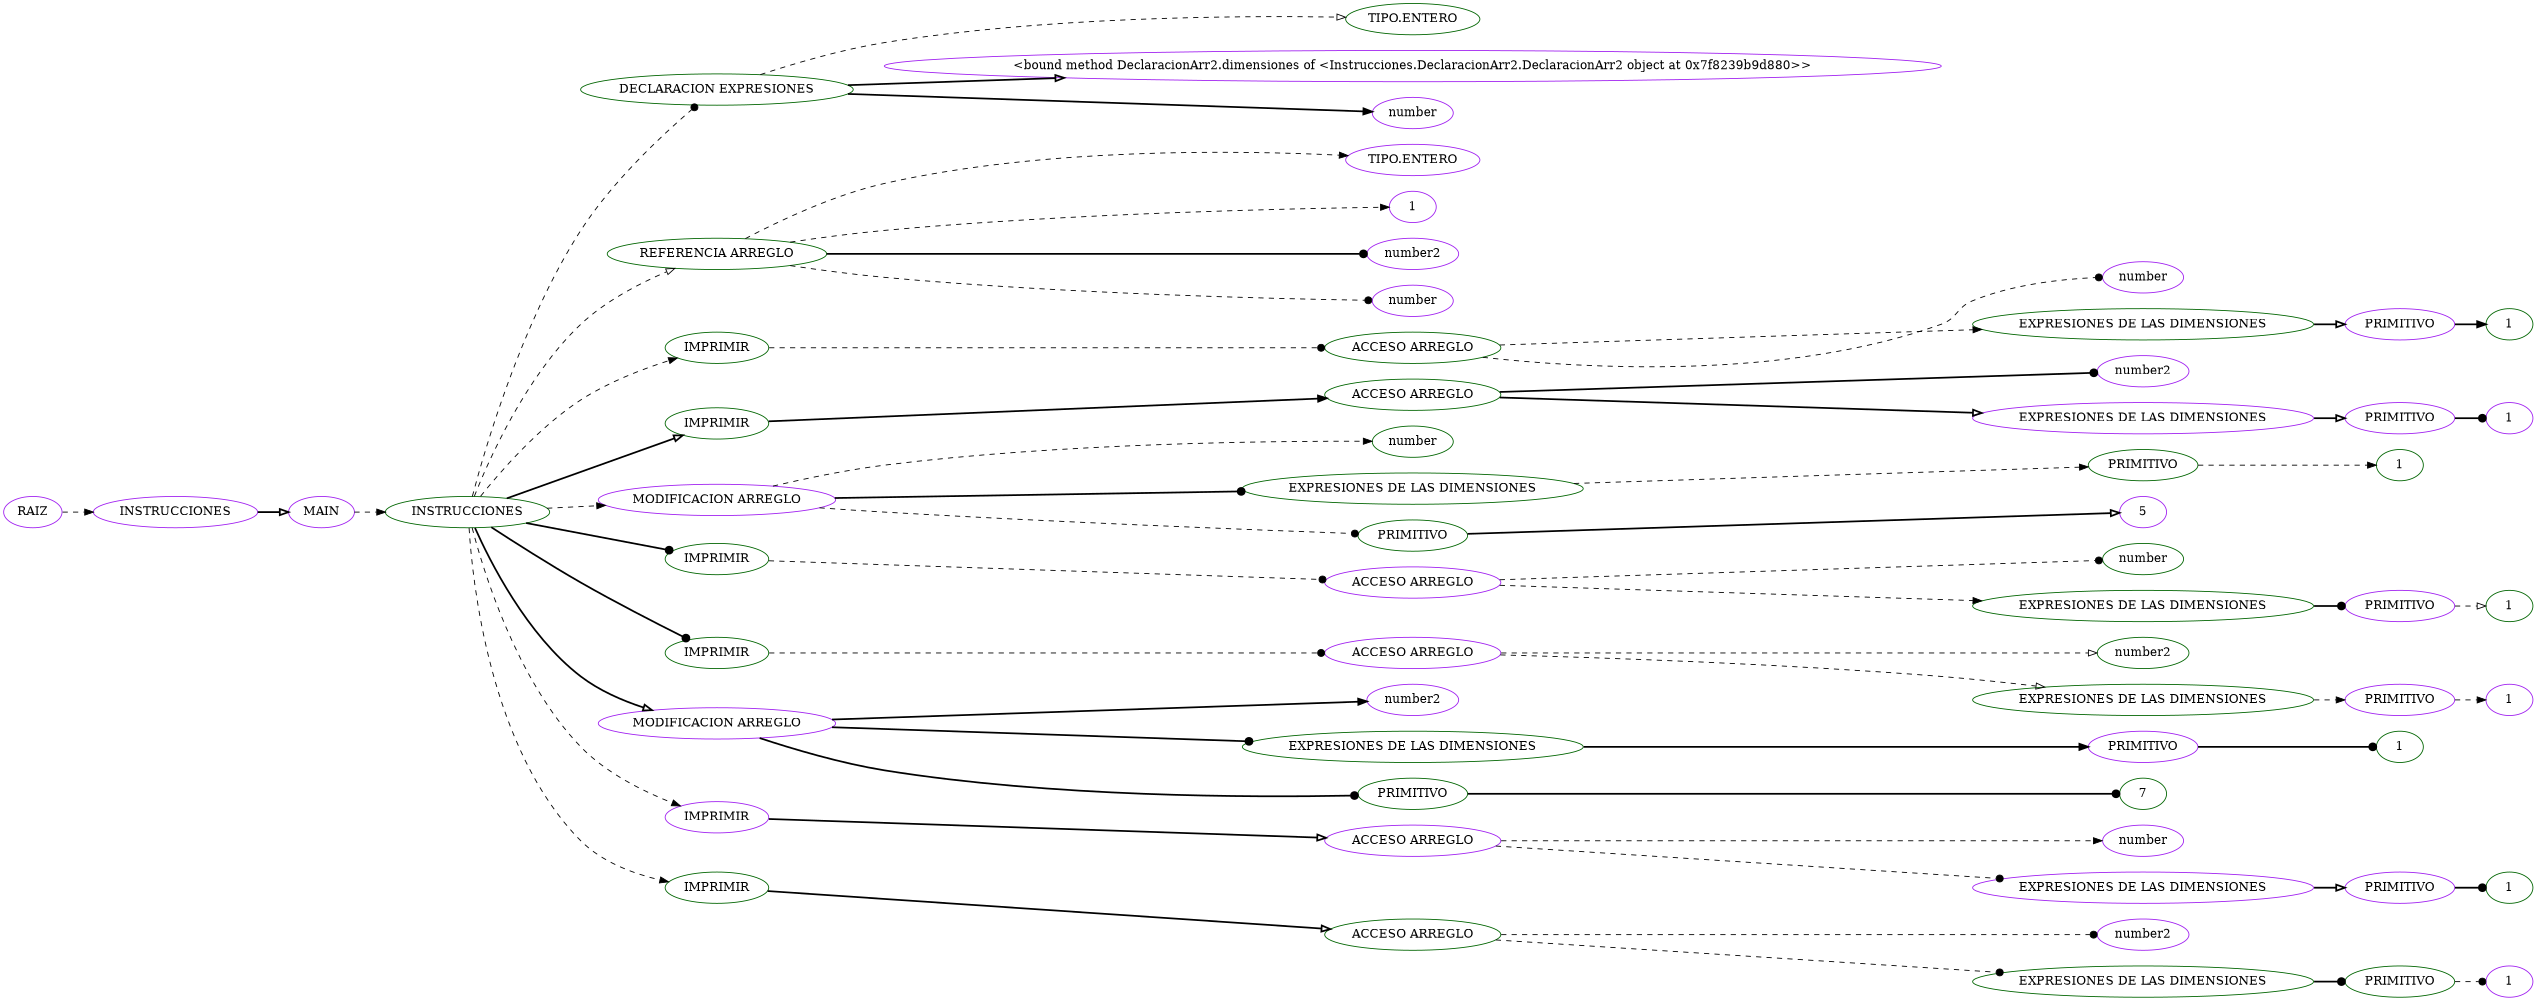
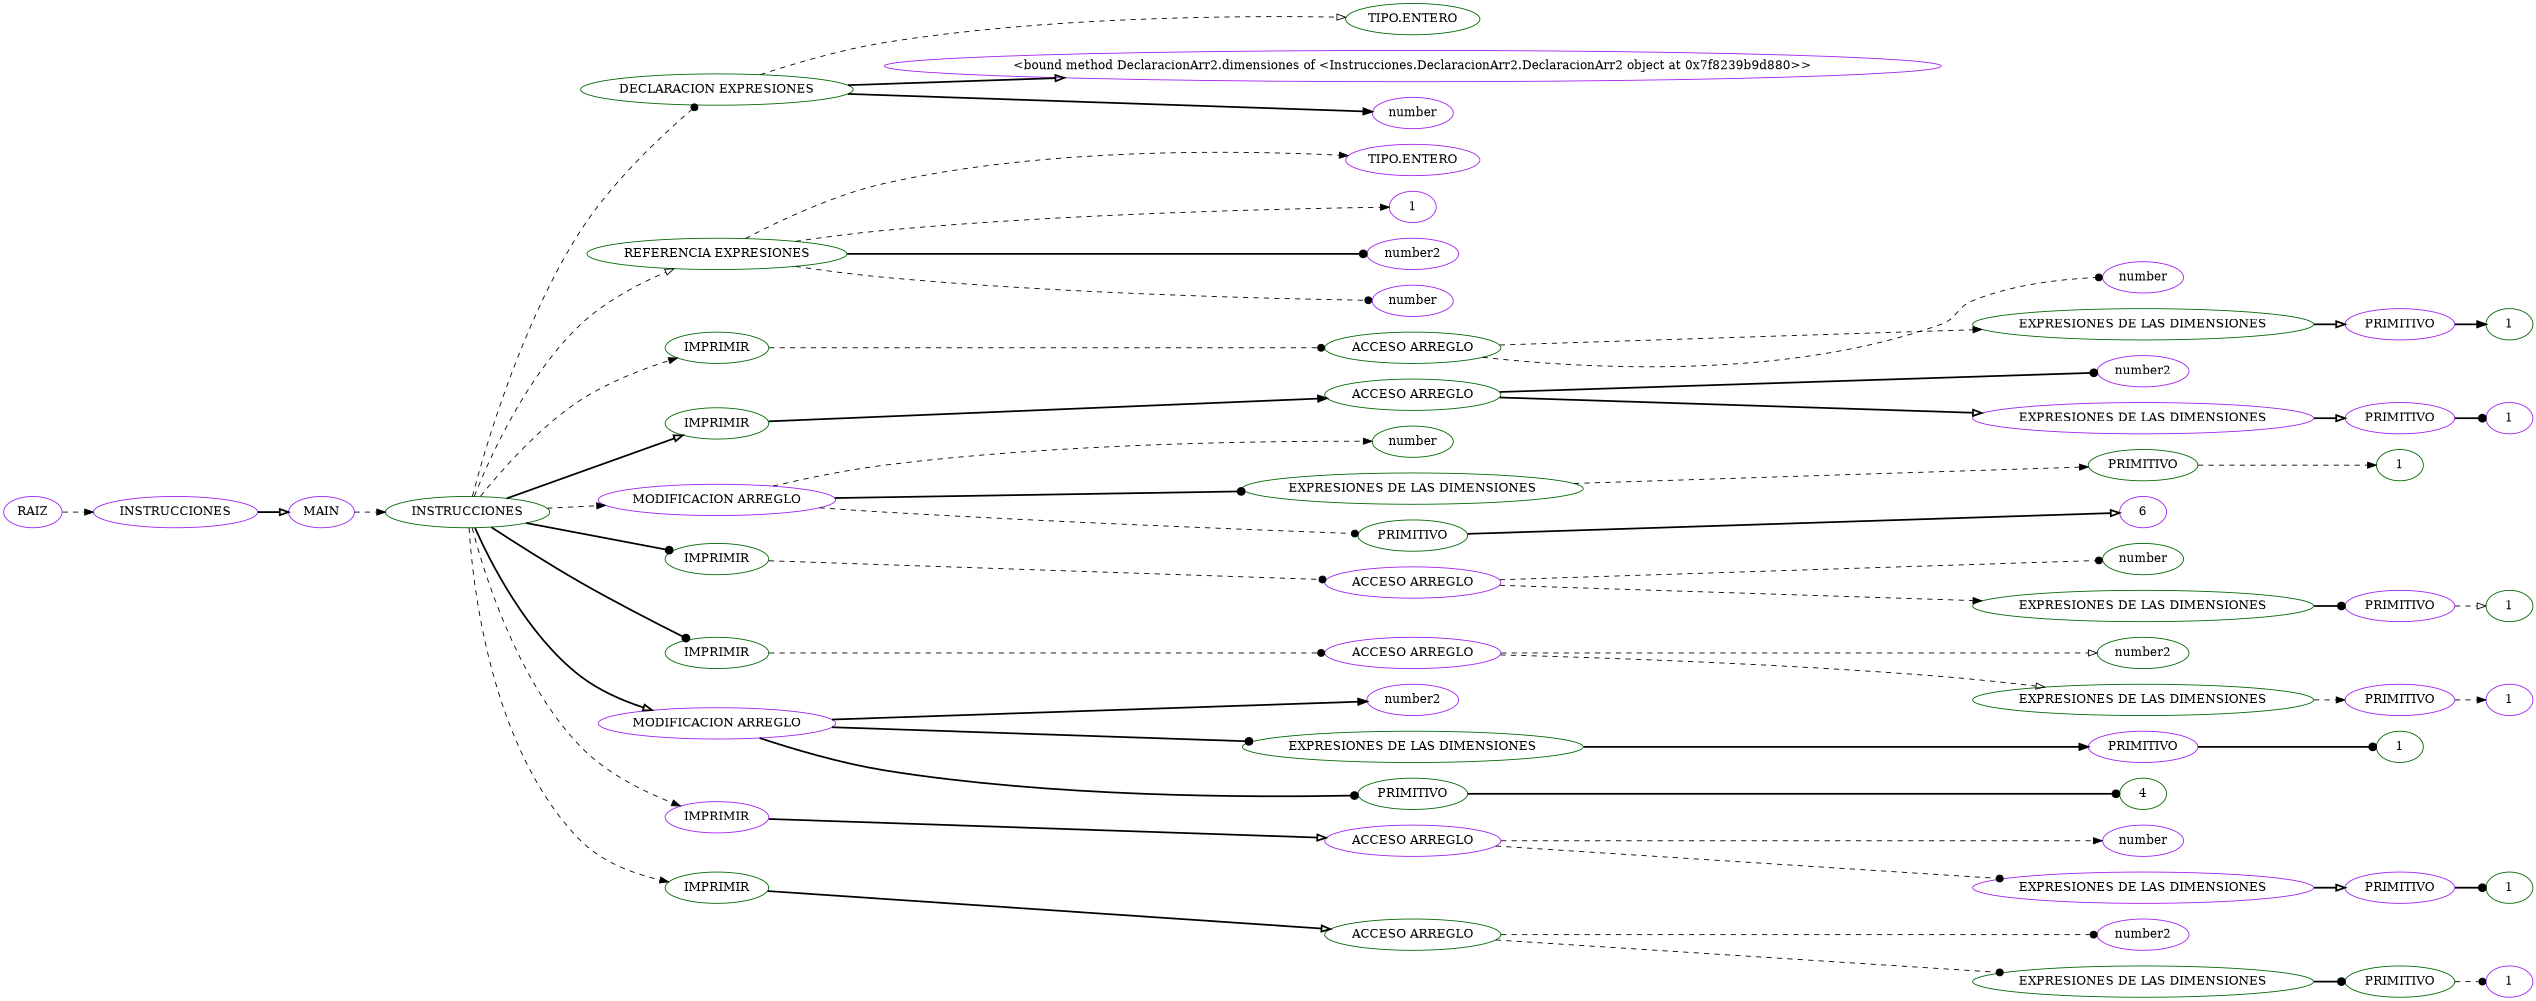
(717, 254) -> (717, 254)
(2143, 512) -> (2143, 512)
(2143, 794) -> (2143, 794)
